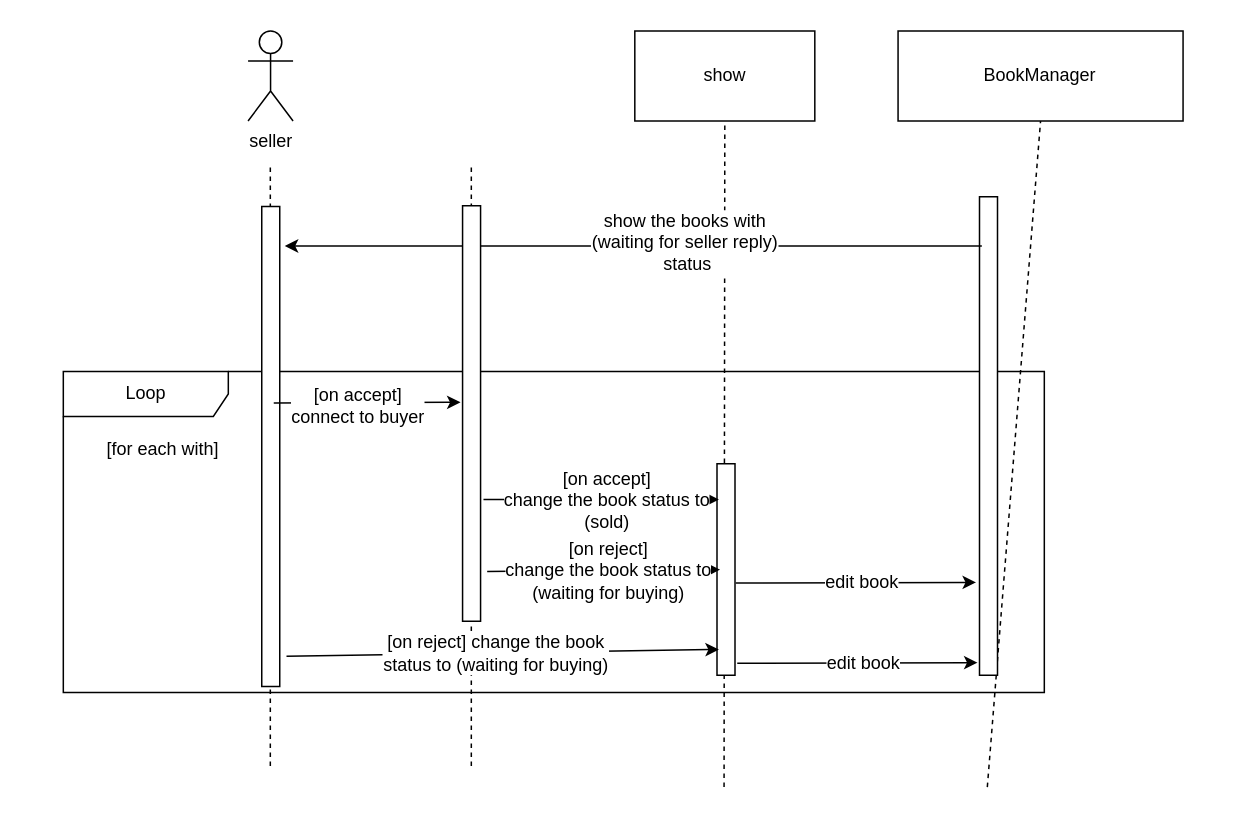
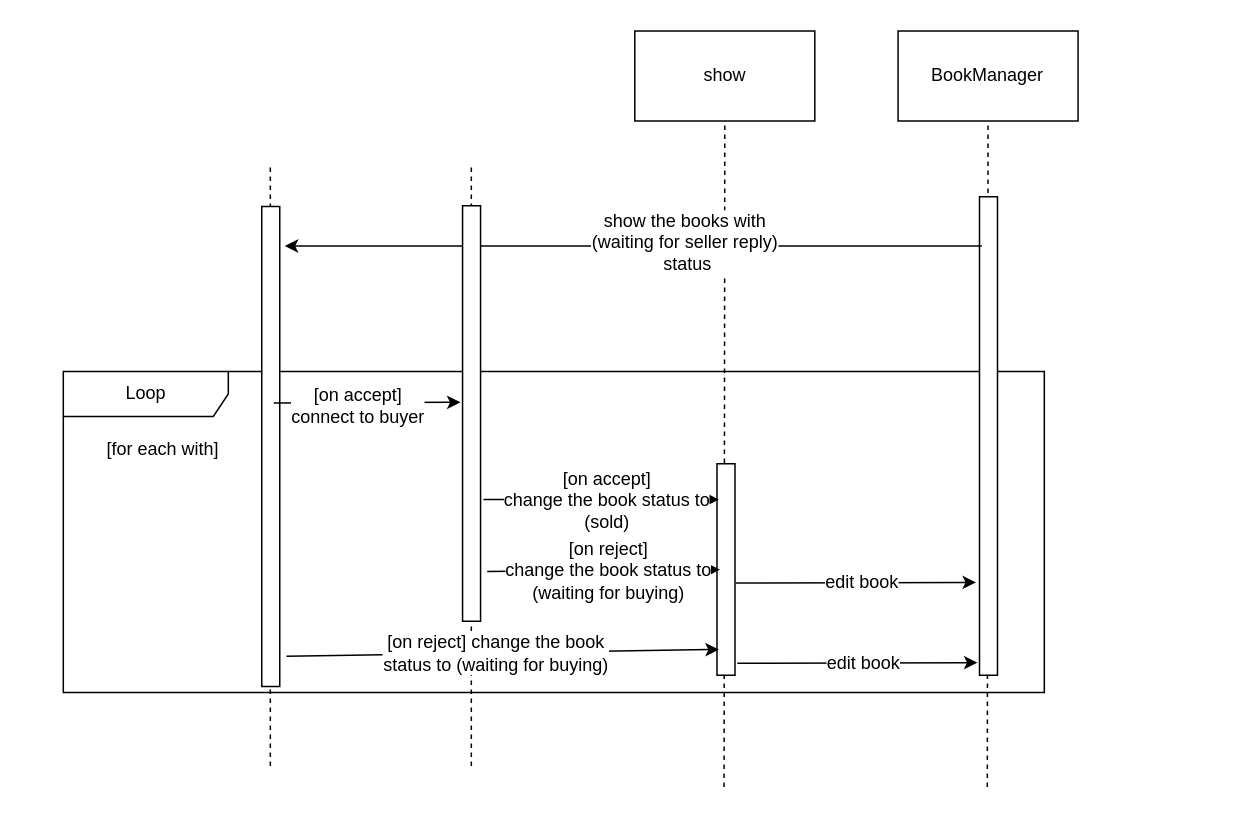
(271, 76) -> none
(1041, 76) -> (988, 76)
